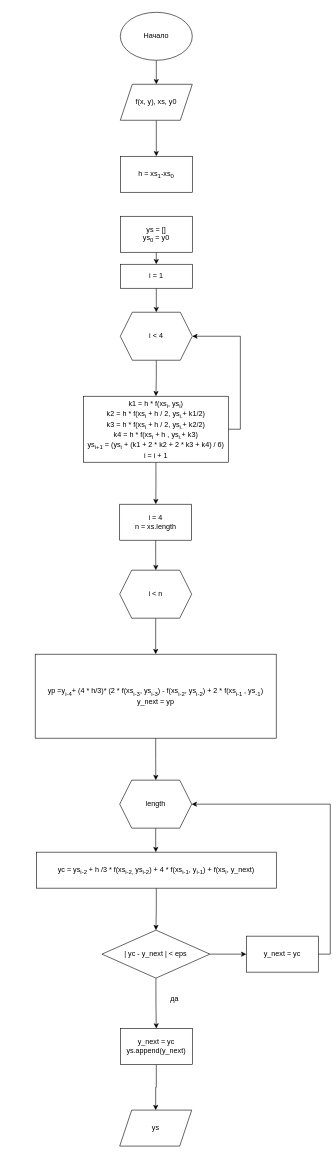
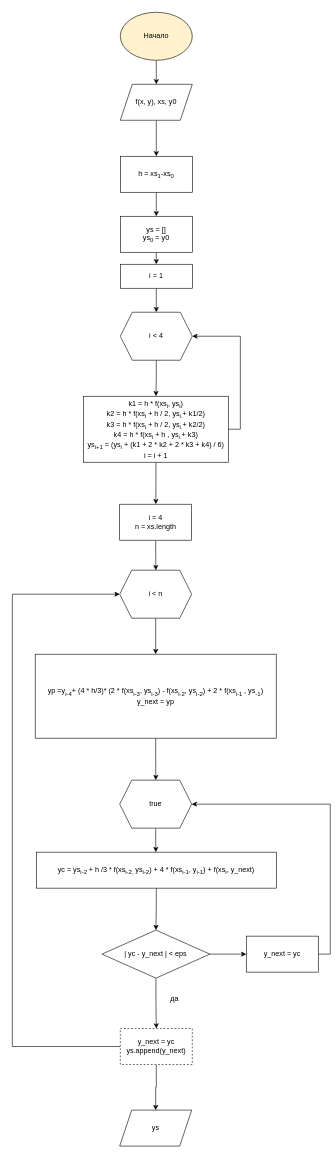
(156, 36) -> (156, 36)
none -> (156, 210)
(156, 804) -> (156, 804)
none -> (65, 1047)
(156, 1047) -> (156, 1047)
